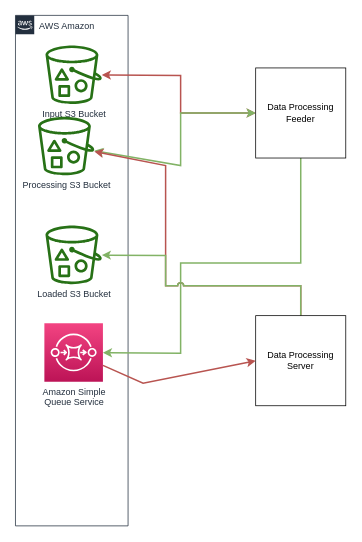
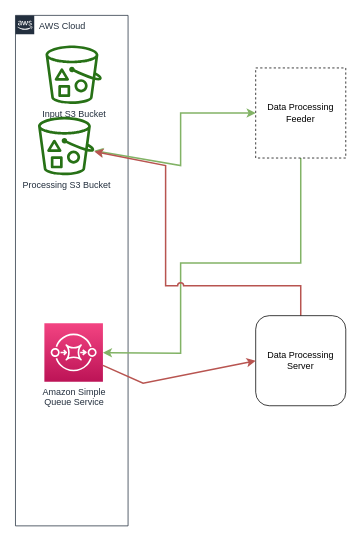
(63, 26) -> (60, 26)
(161, 75) -> none
(300, 113) -> (300, 113)
(74, 255) -> none
(136, 255) -> none
(300, 360) -> (300, 360)
